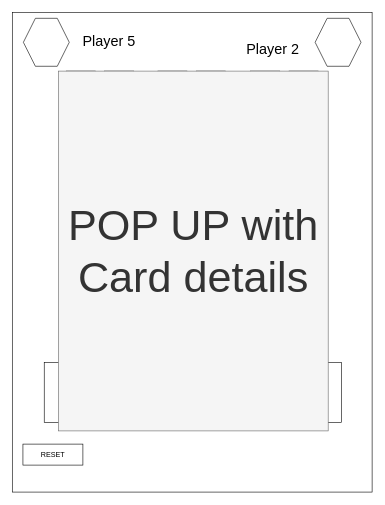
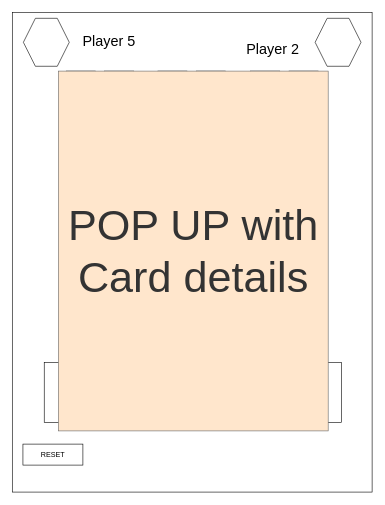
(193, 251) -> (193, 251)
